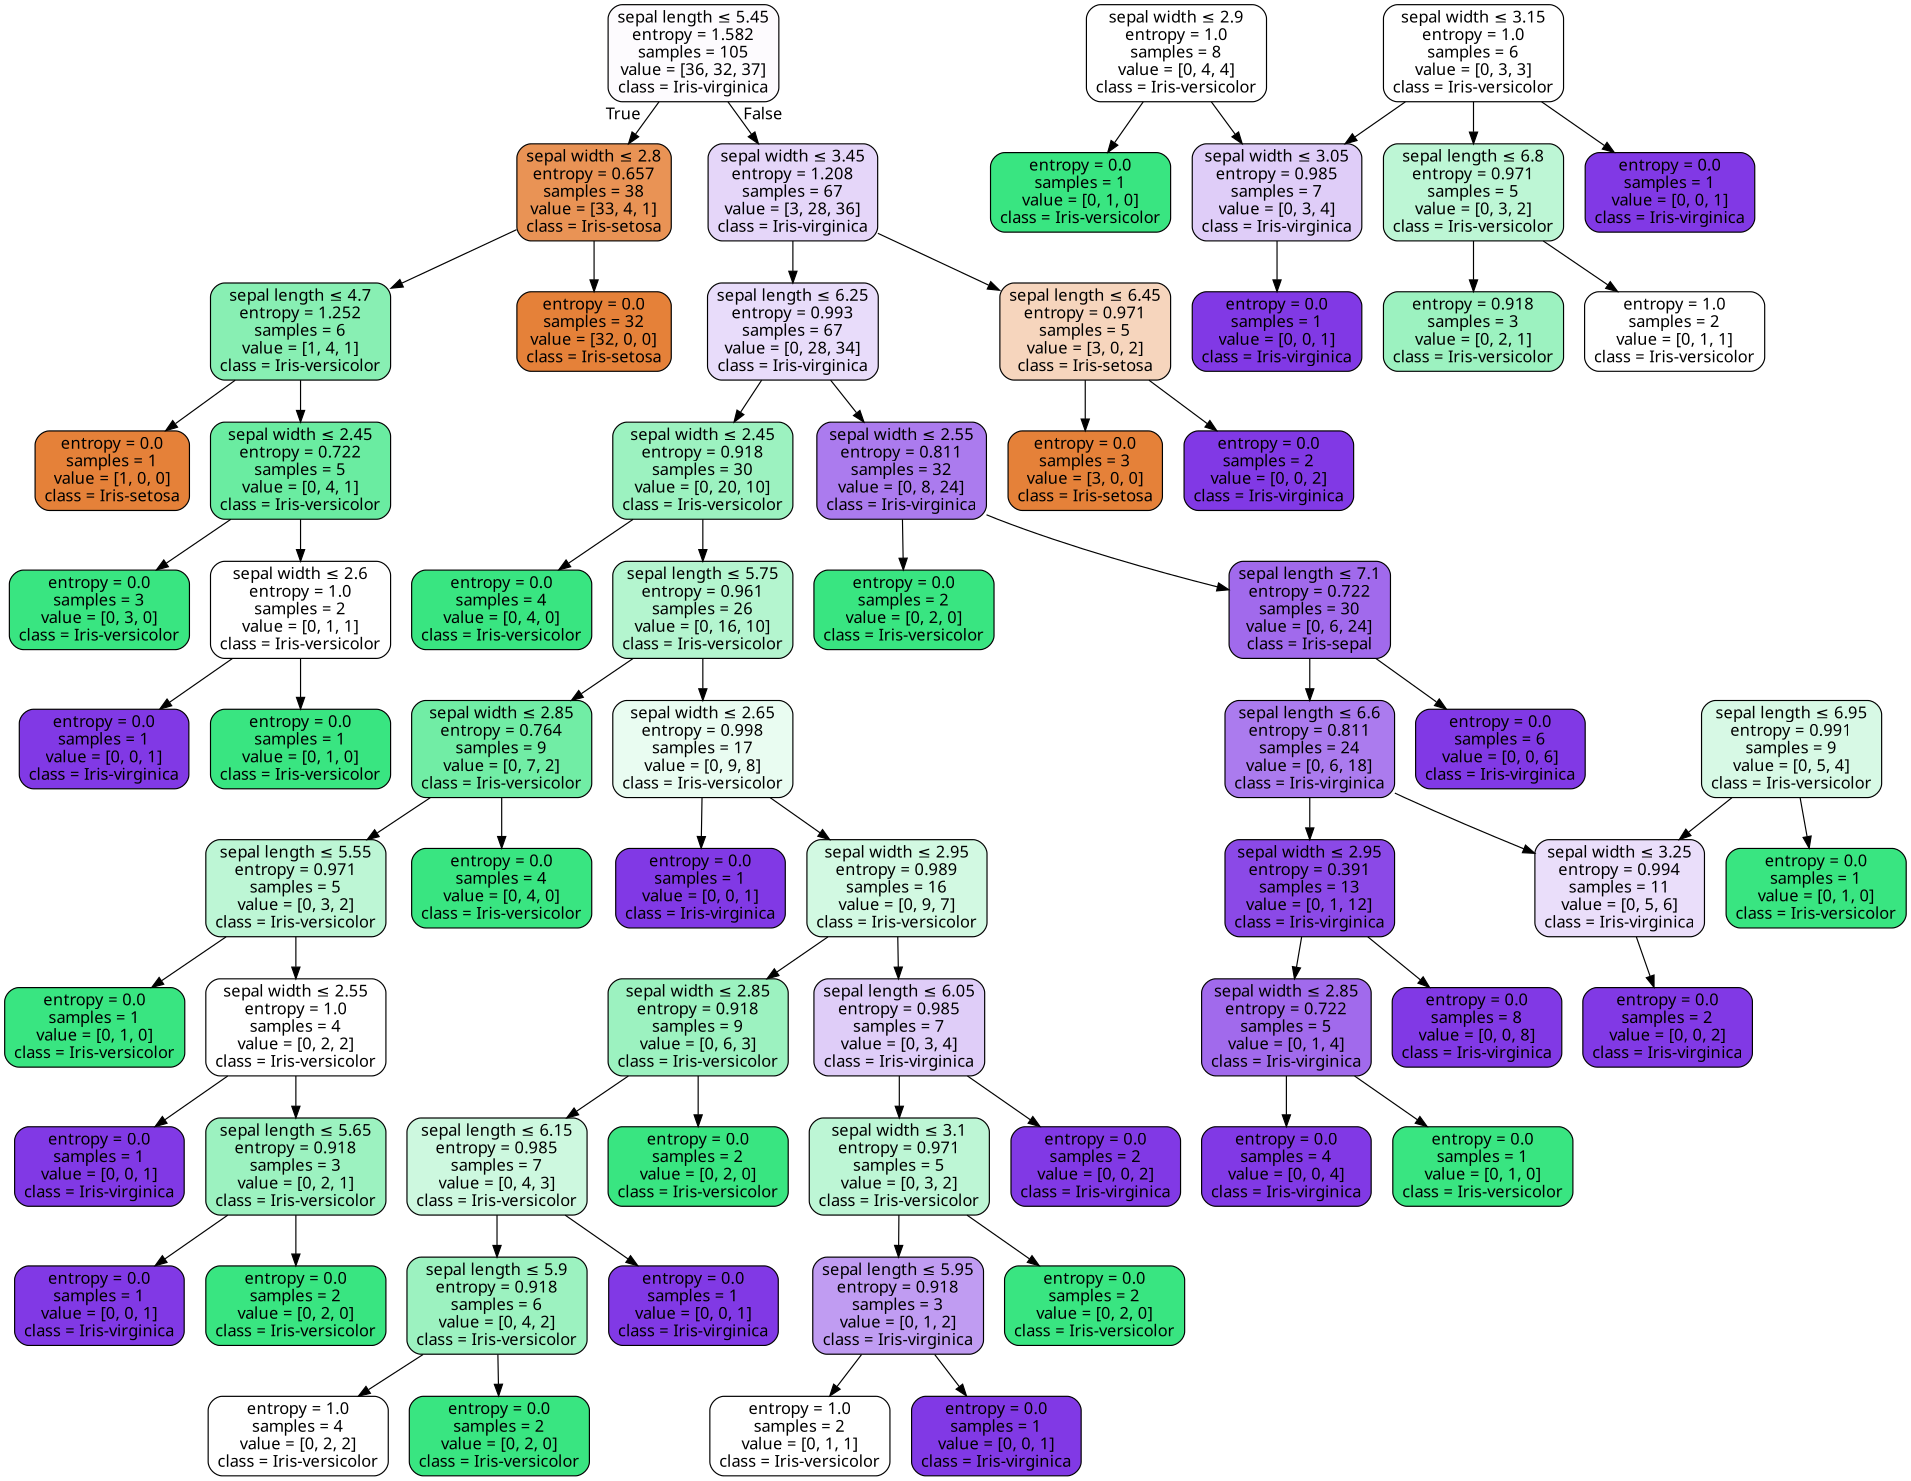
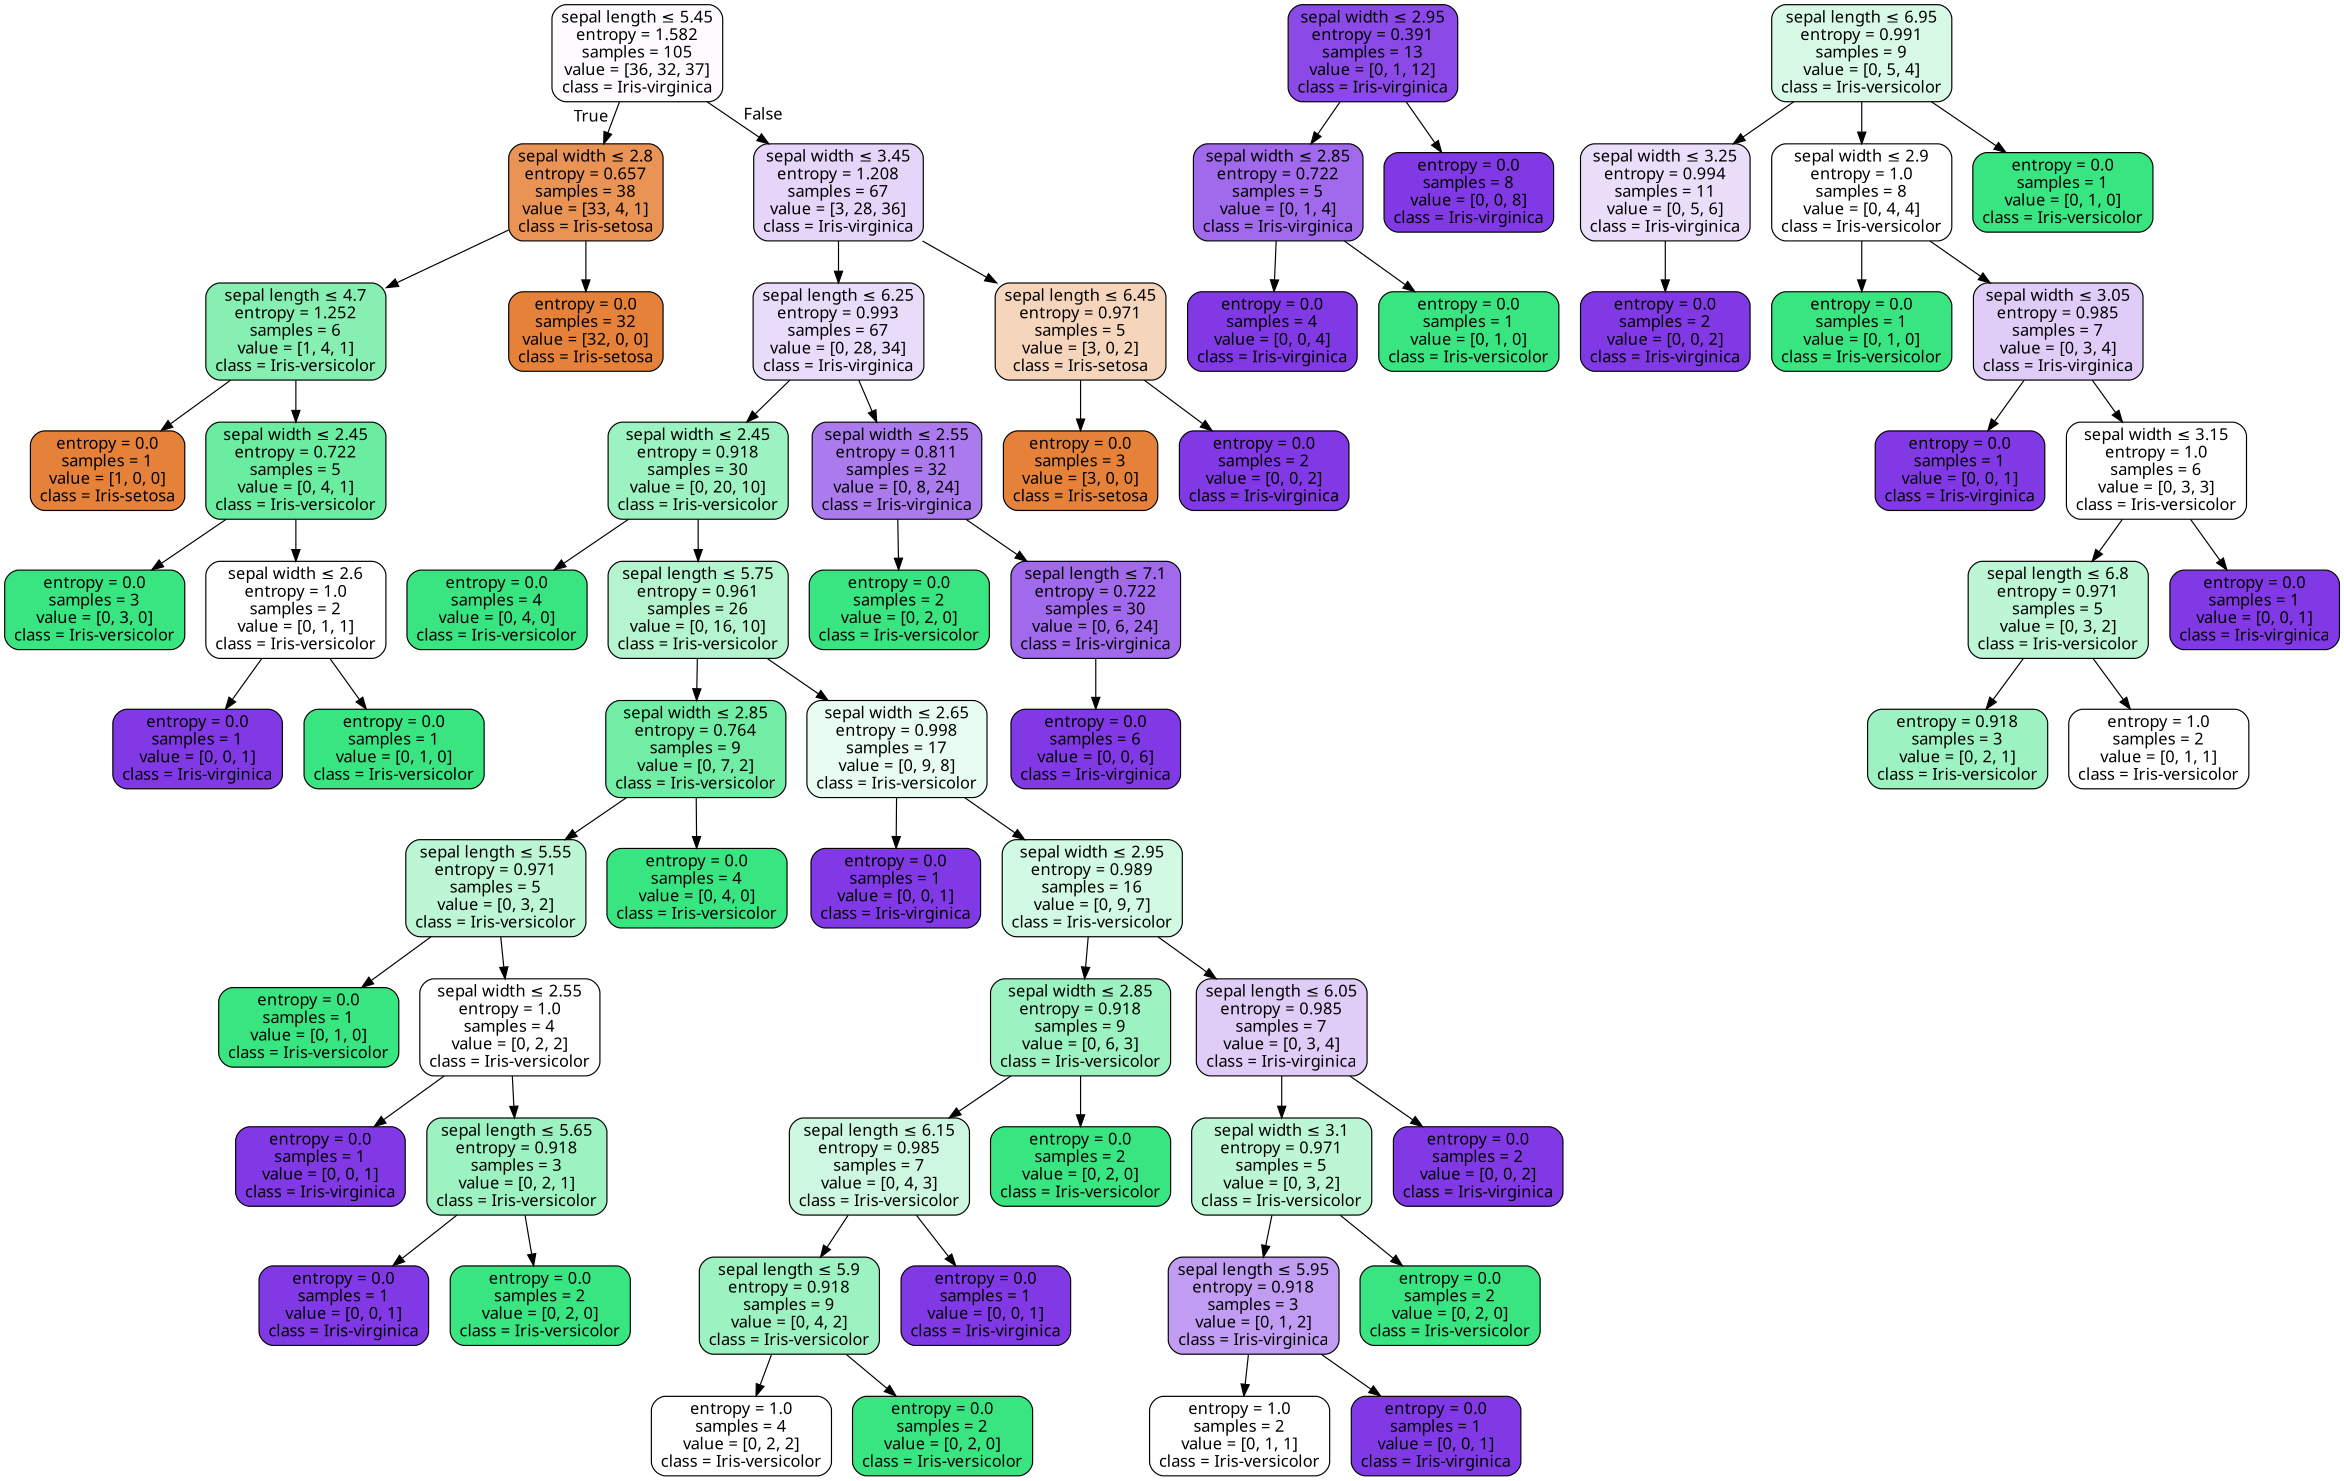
none -> (1862, 117)
(1380, 119) -> (2104, 396)
(1310, 644) -> (1096, 644)
(1310, 749) -> none
(497, 1305) -> (789, 1305)
